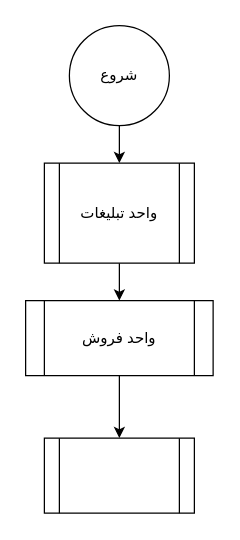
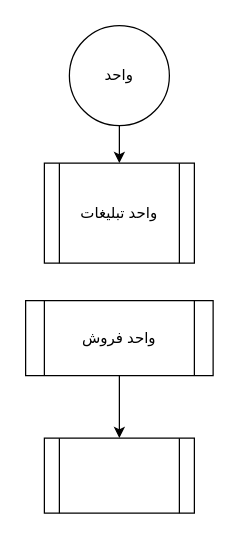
(119, 76) -> (119, 76)
(119, 286) -> none
